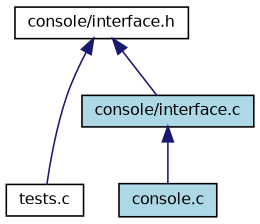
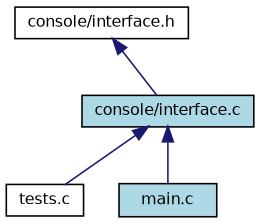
(61, 117) -> (100, 160)
(168, 200) -> (168, 200)
